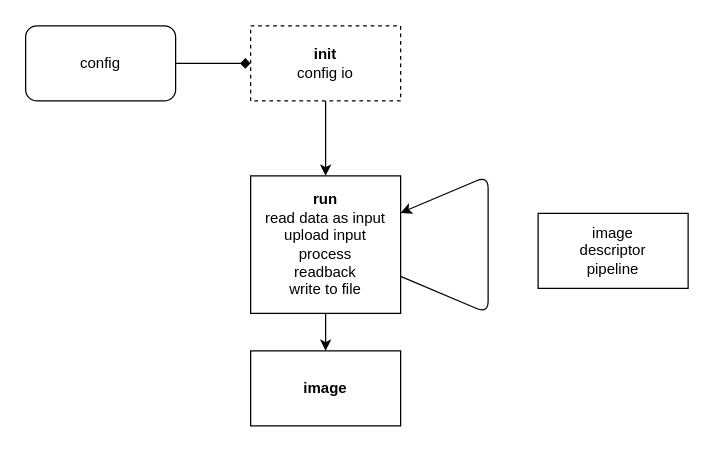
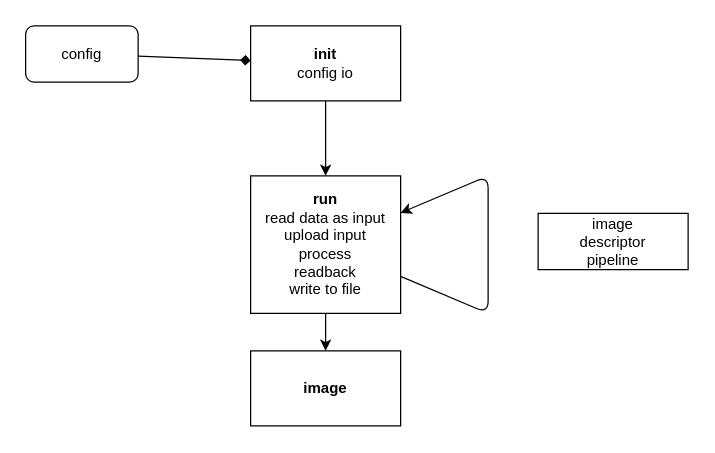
(101, 63) -> (82, 54)
(326, 63) -> (326, 63)
(613, 251) -> (613, 241)
